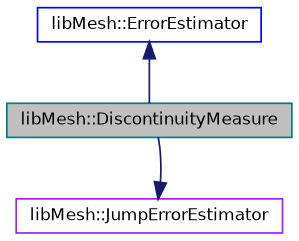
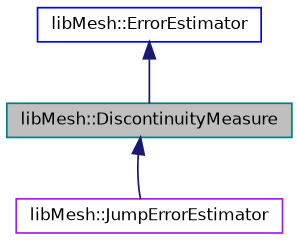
(161, 160) -> (138, 177)
